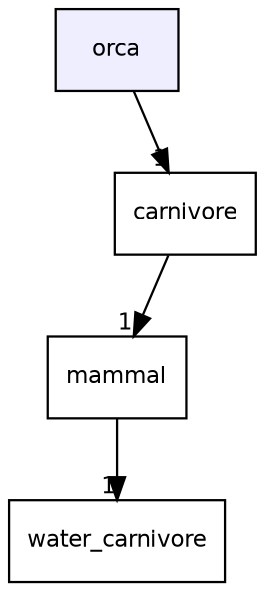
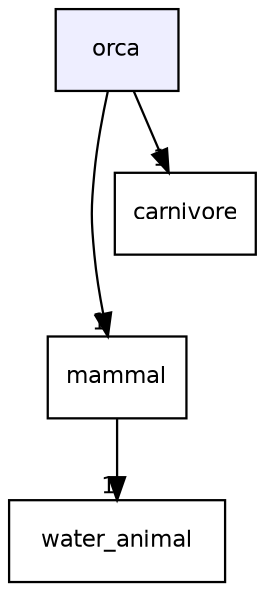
(156, 285) -> (92, 202)
(117, 541) -> (117, 541)
